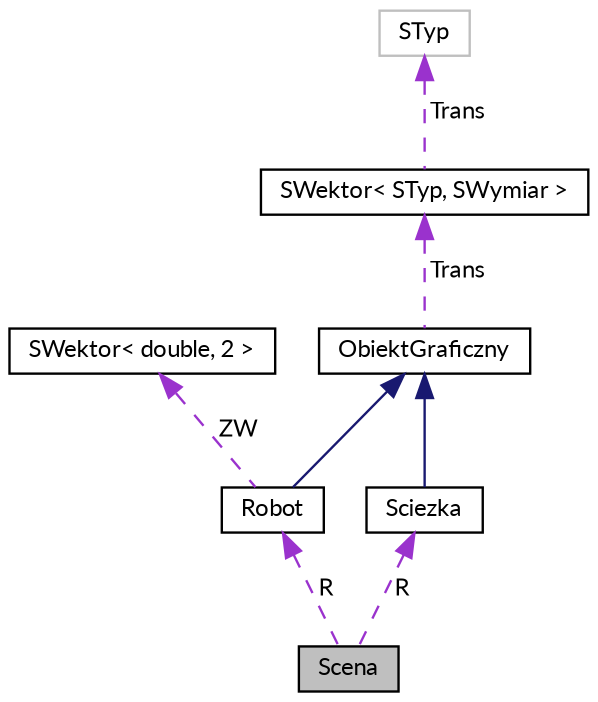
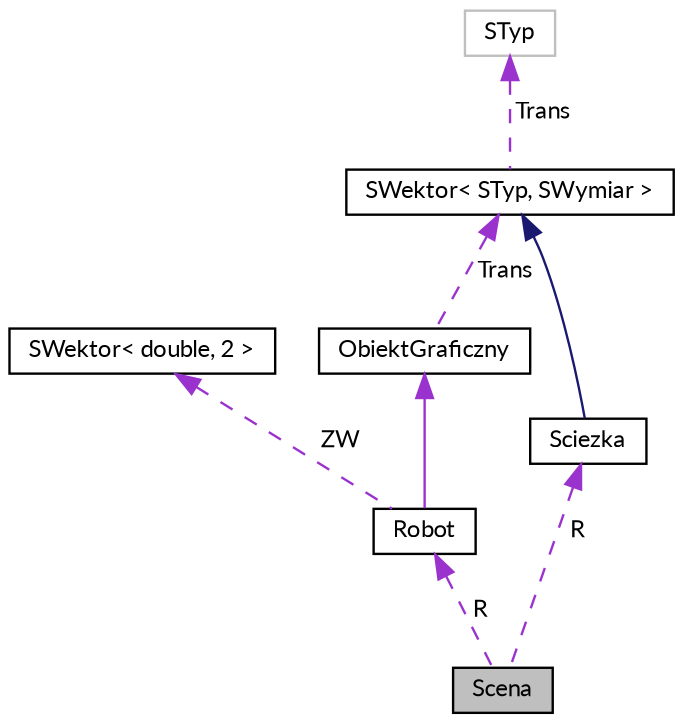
(340, 439) -> (425, 453)
(425, 443) -> (564, 326)
